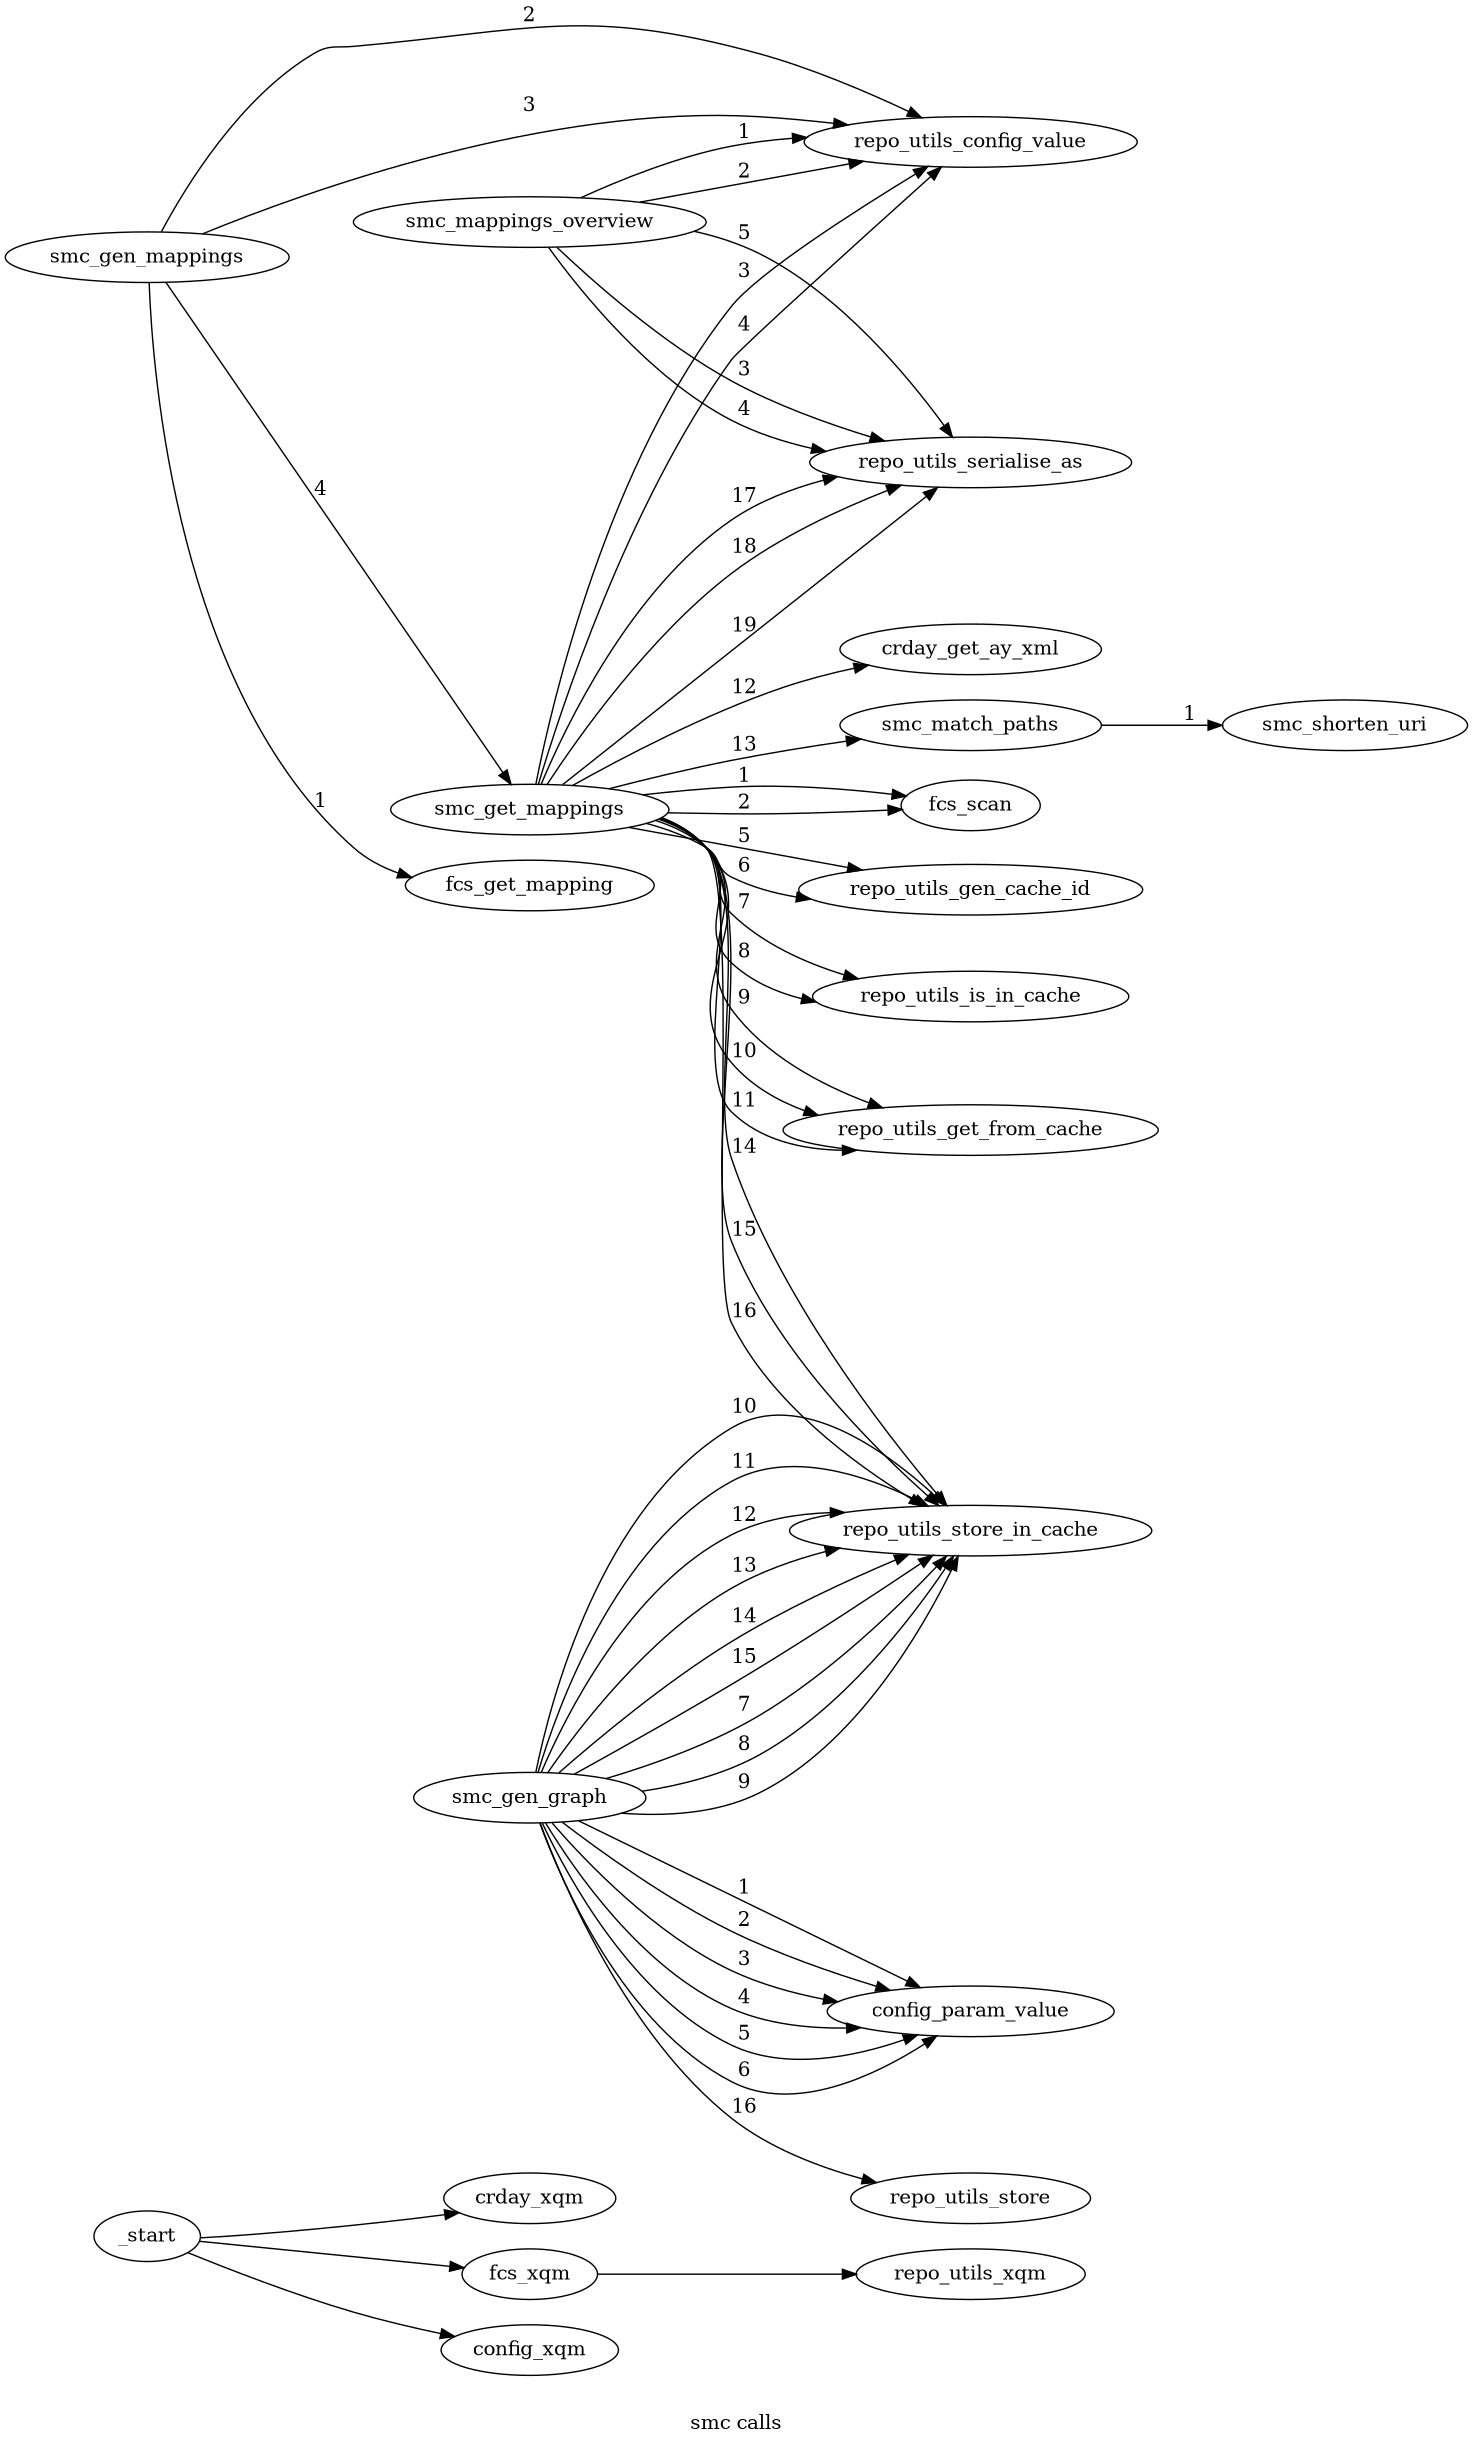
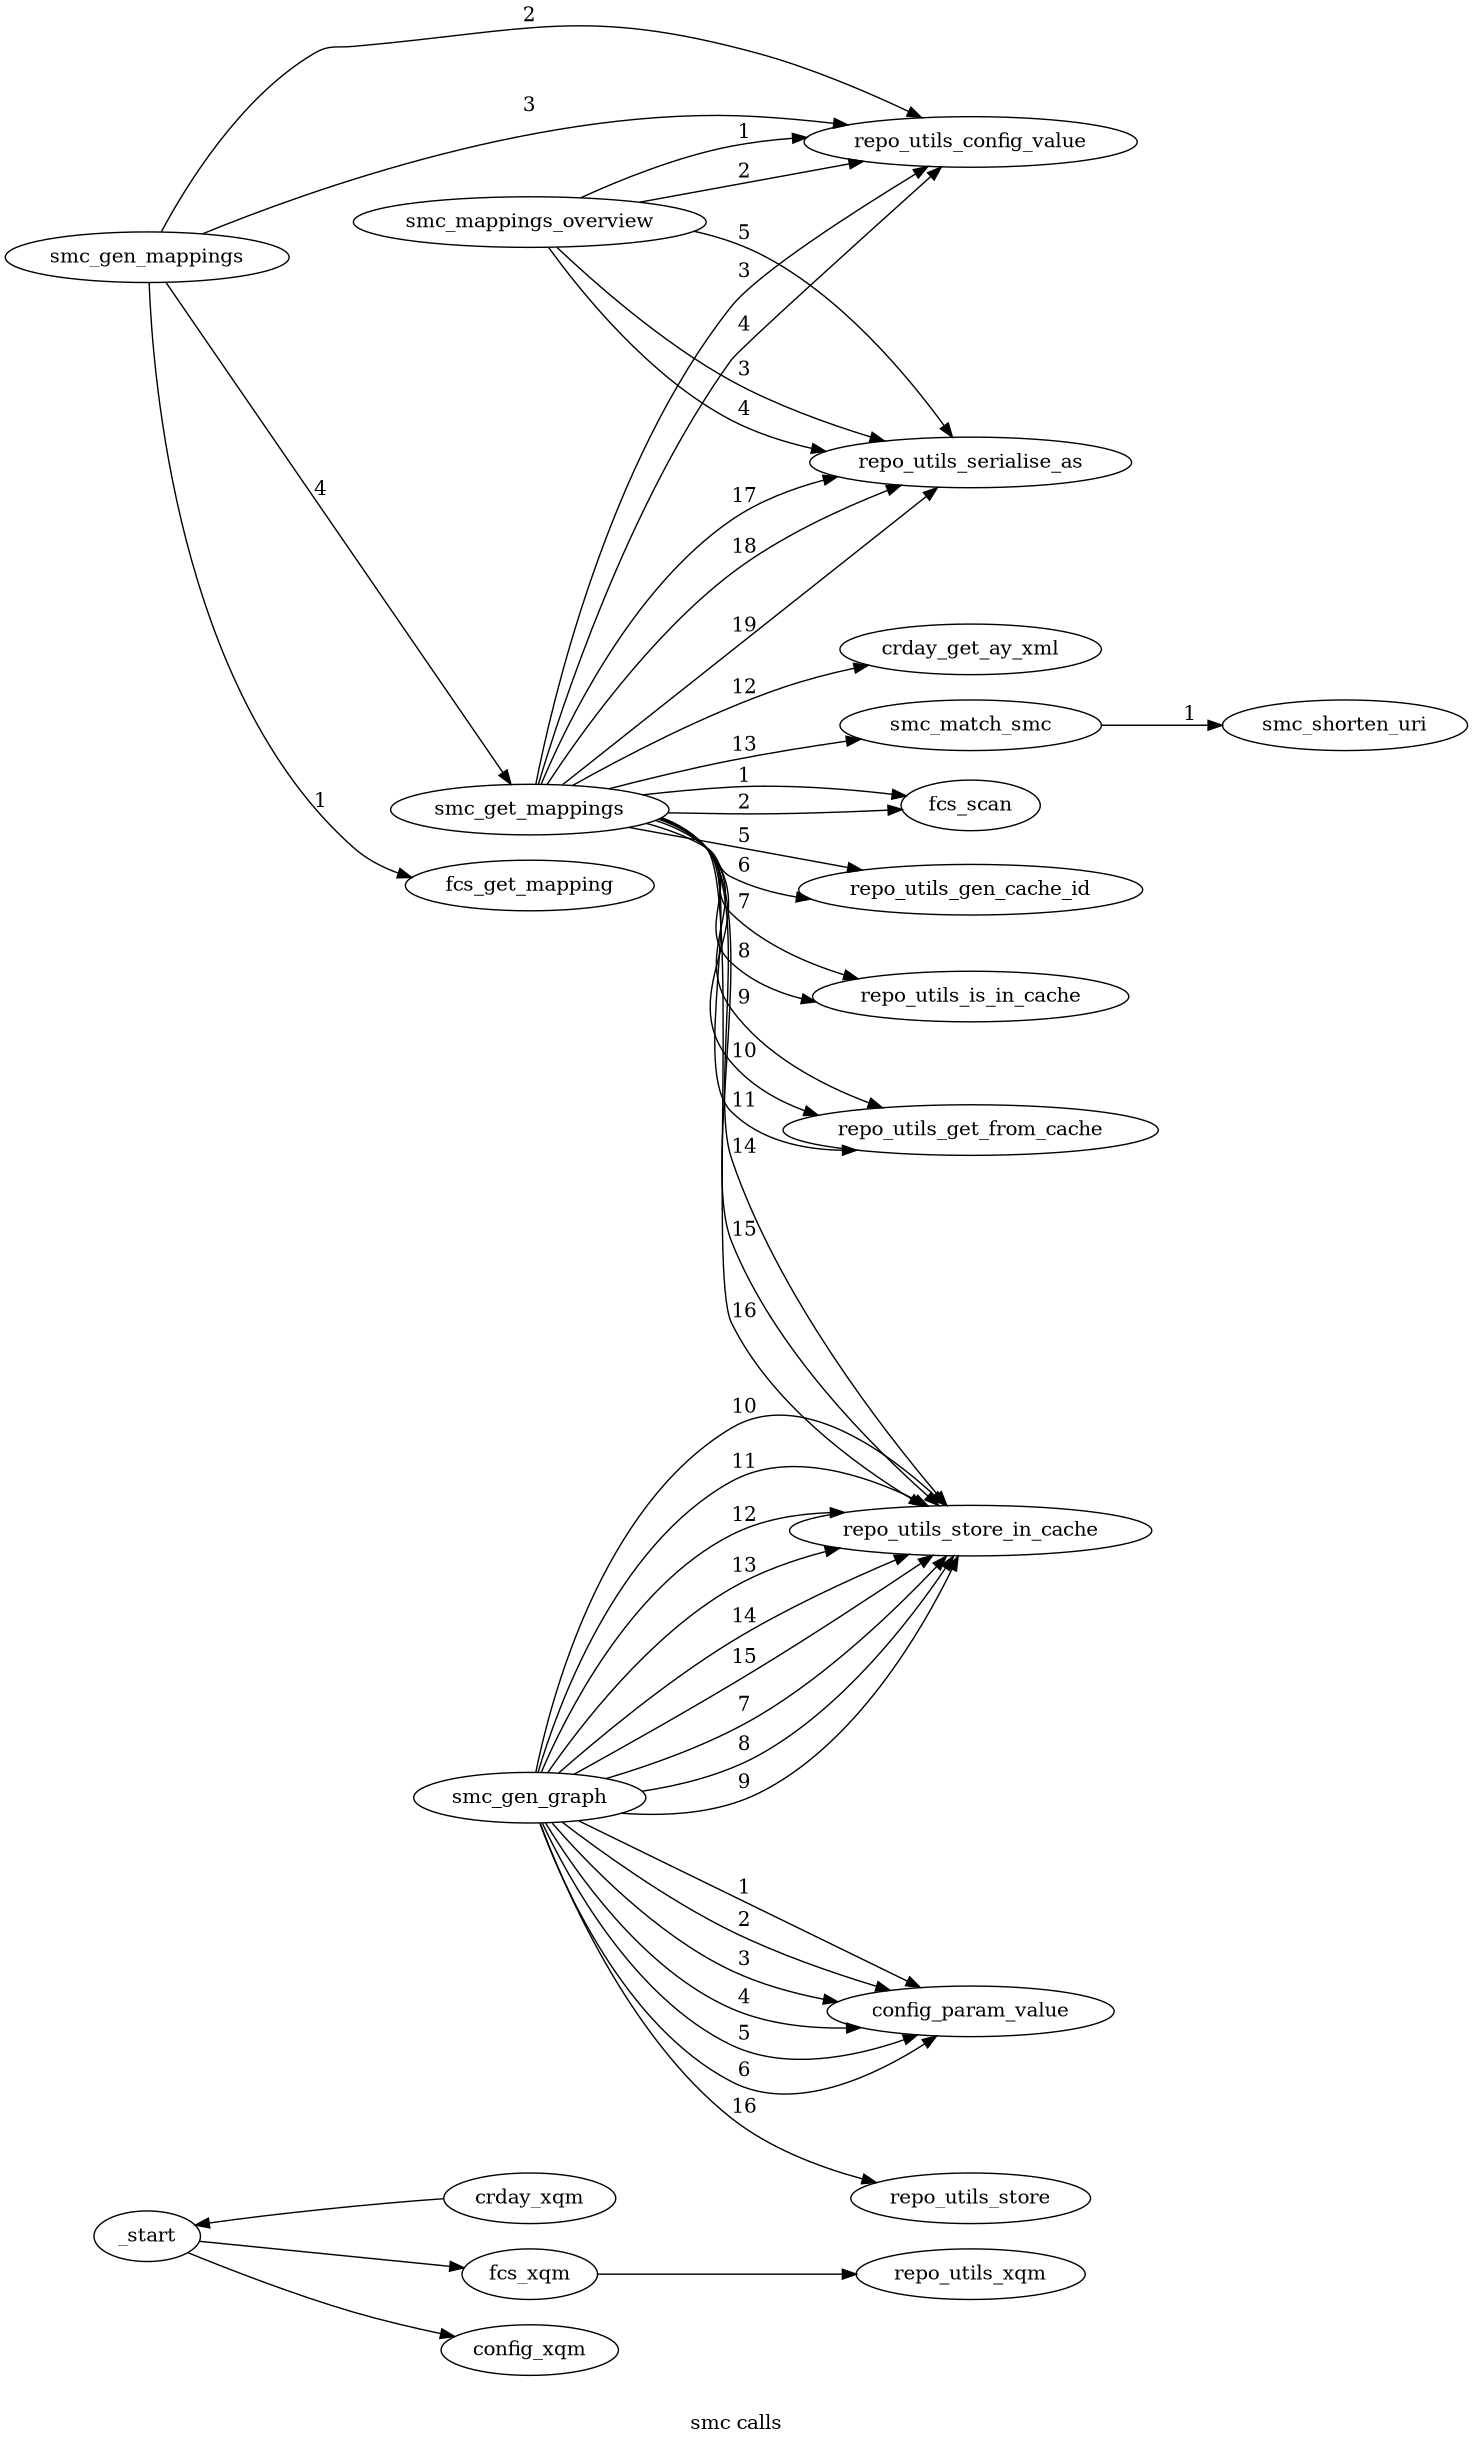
(971, 725) -> (971, 725)
(323, 2228) -> (326, 2209)
